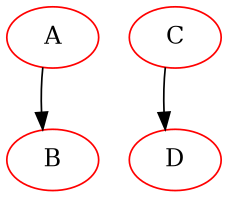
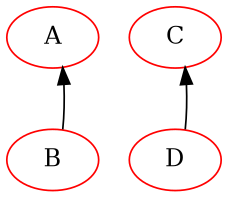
(41, 90) -> (64, 107)
(164, 90) -> (187, 107)
